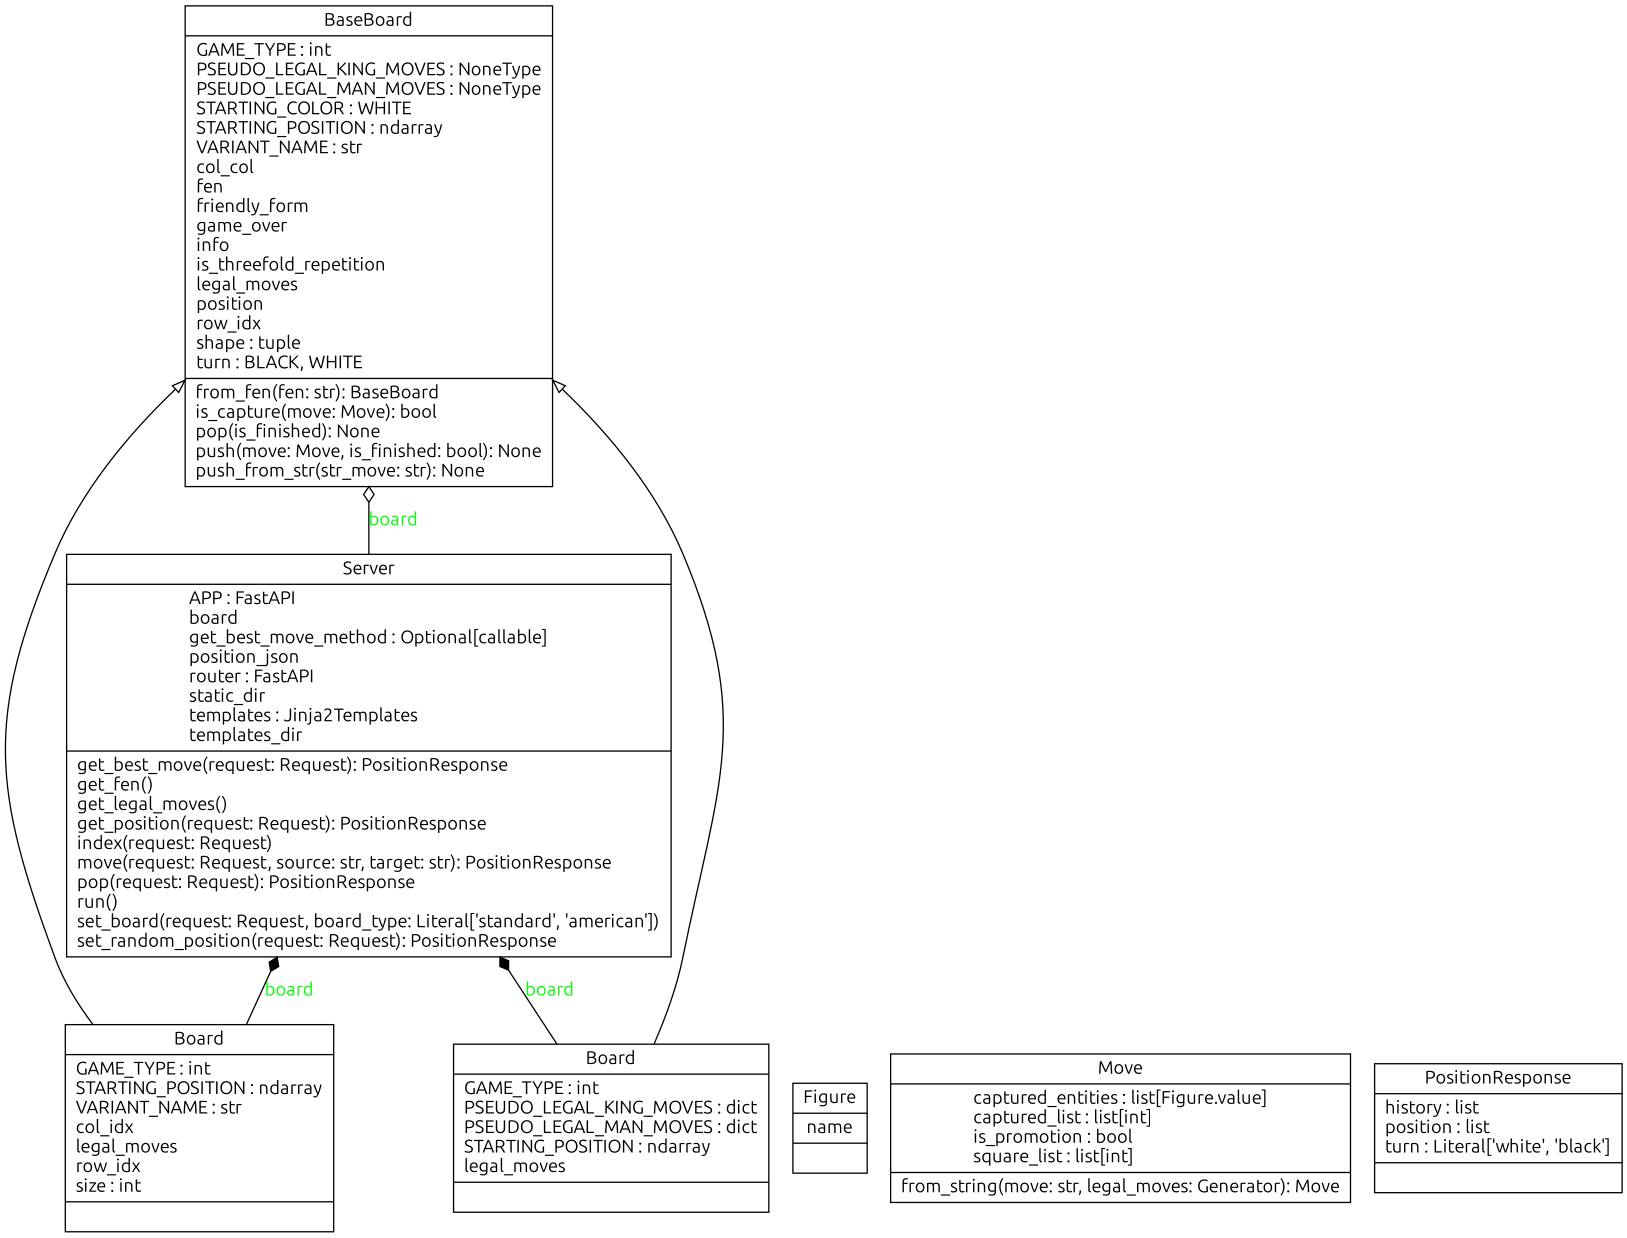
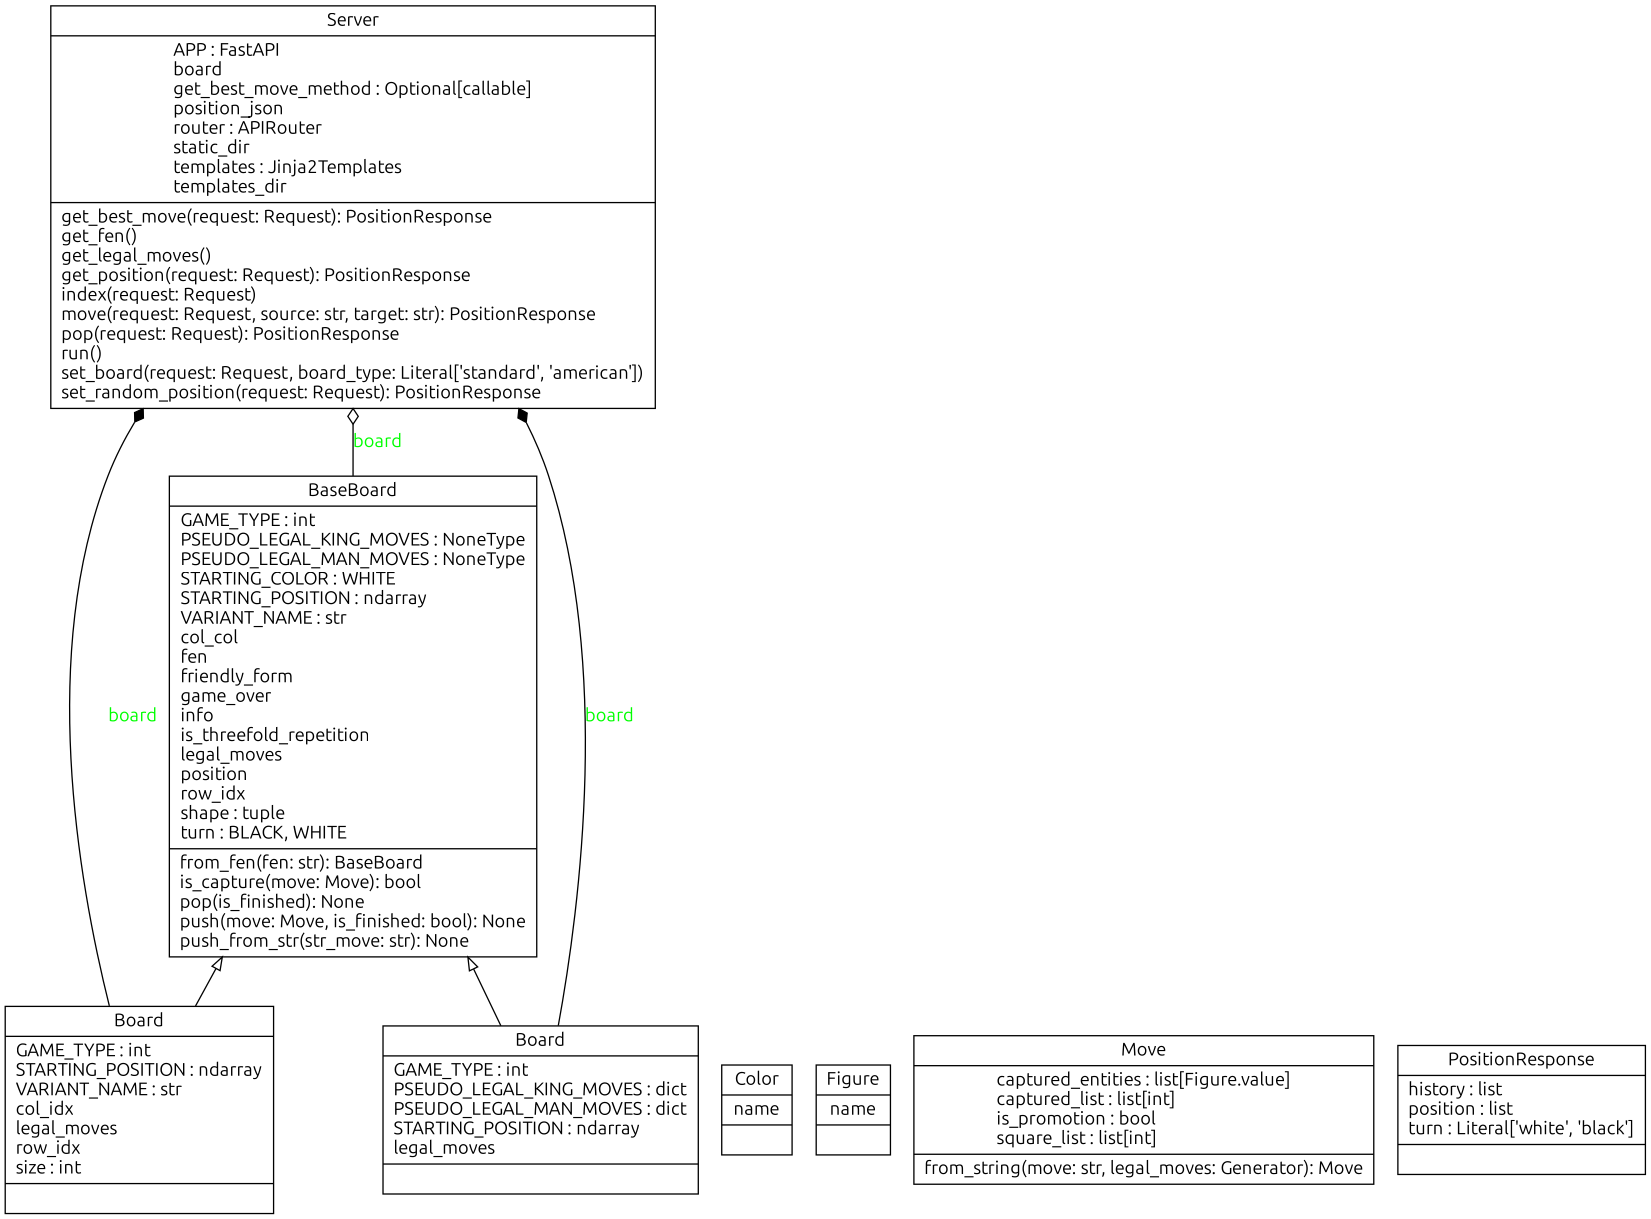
(369, 528) -> (353, 450)
(252, 677) -> (248, 128)
none -> (757, 1110)
